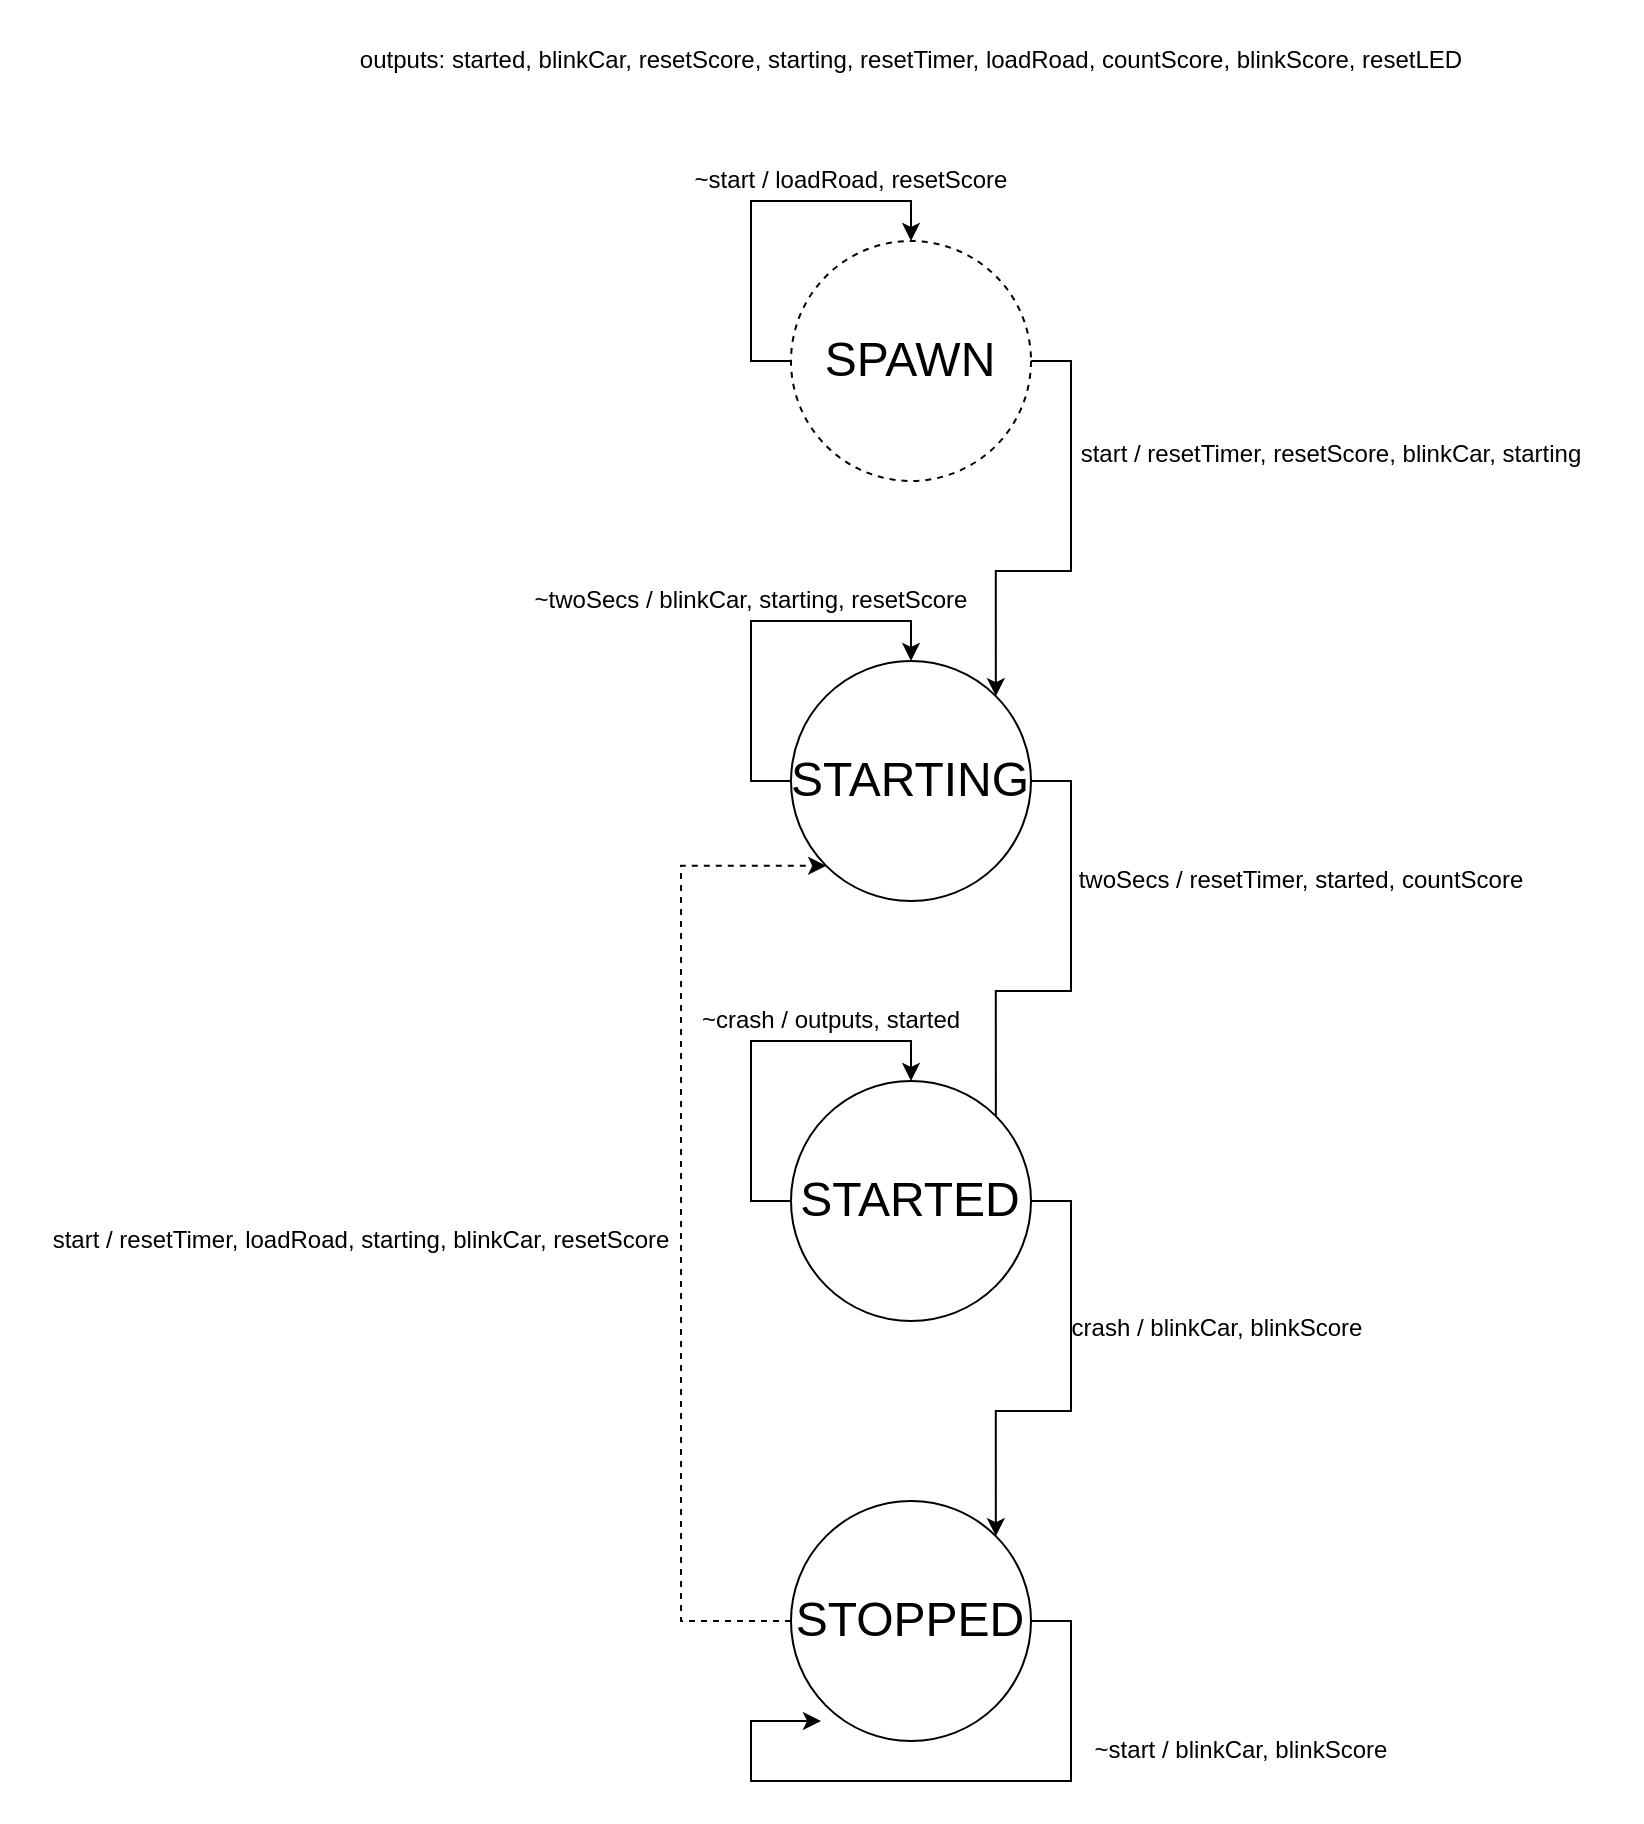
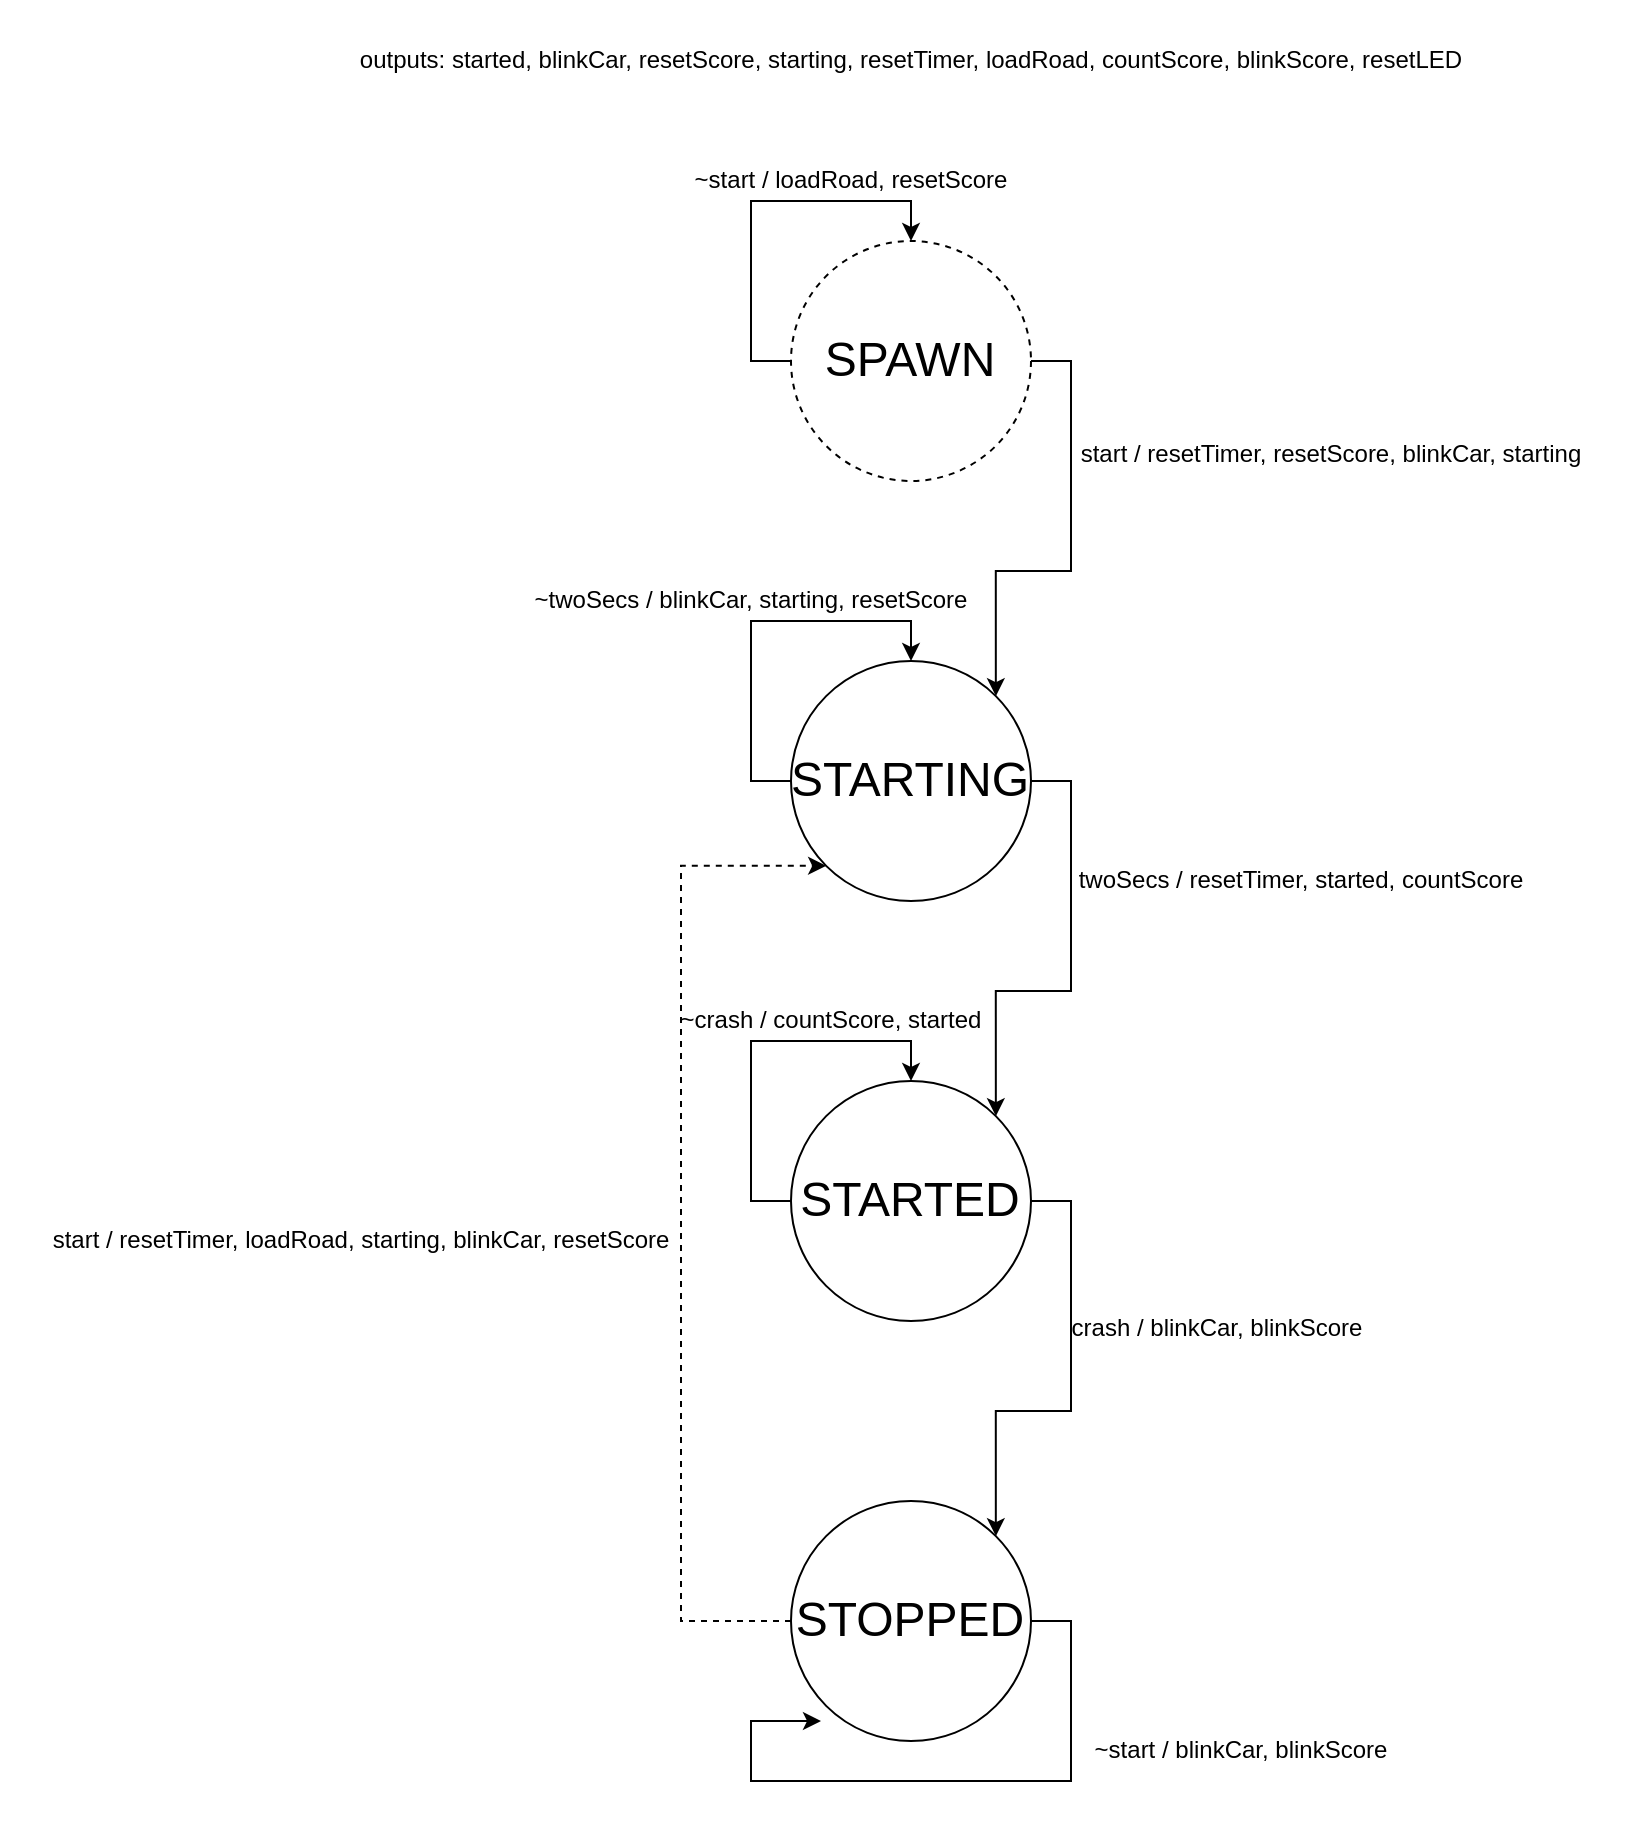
(832, 1021) -> (832, 1021)
(996, 1106) -> (996, 1101)
